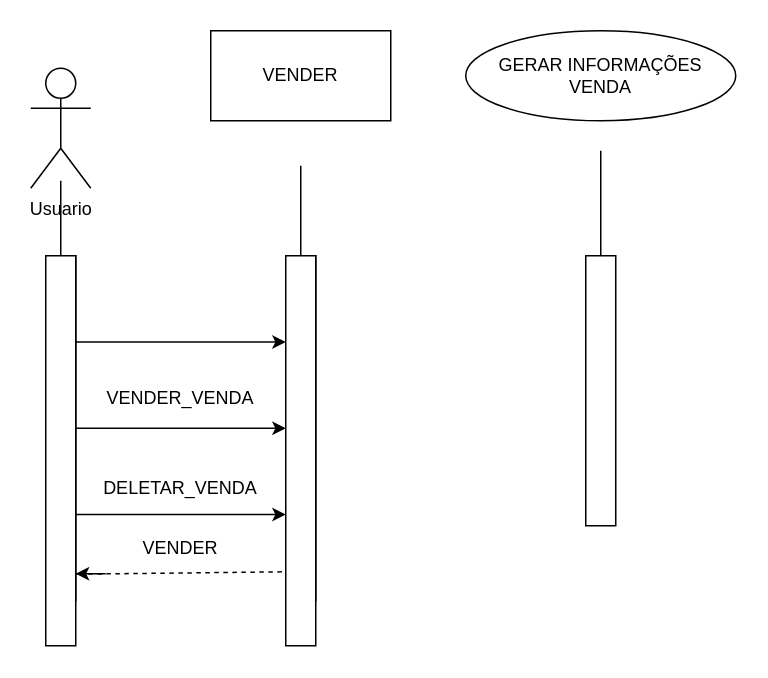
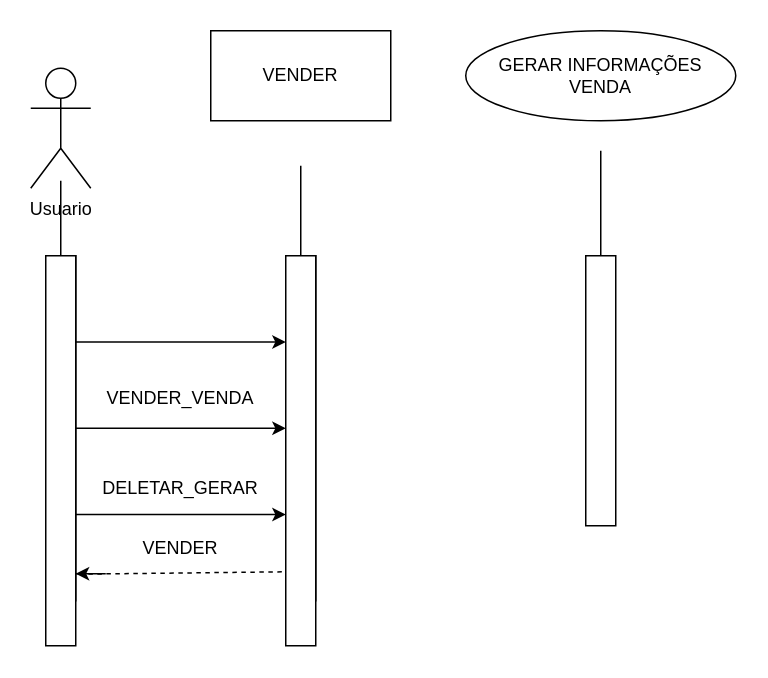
(181, 488) -> (181, 488)
